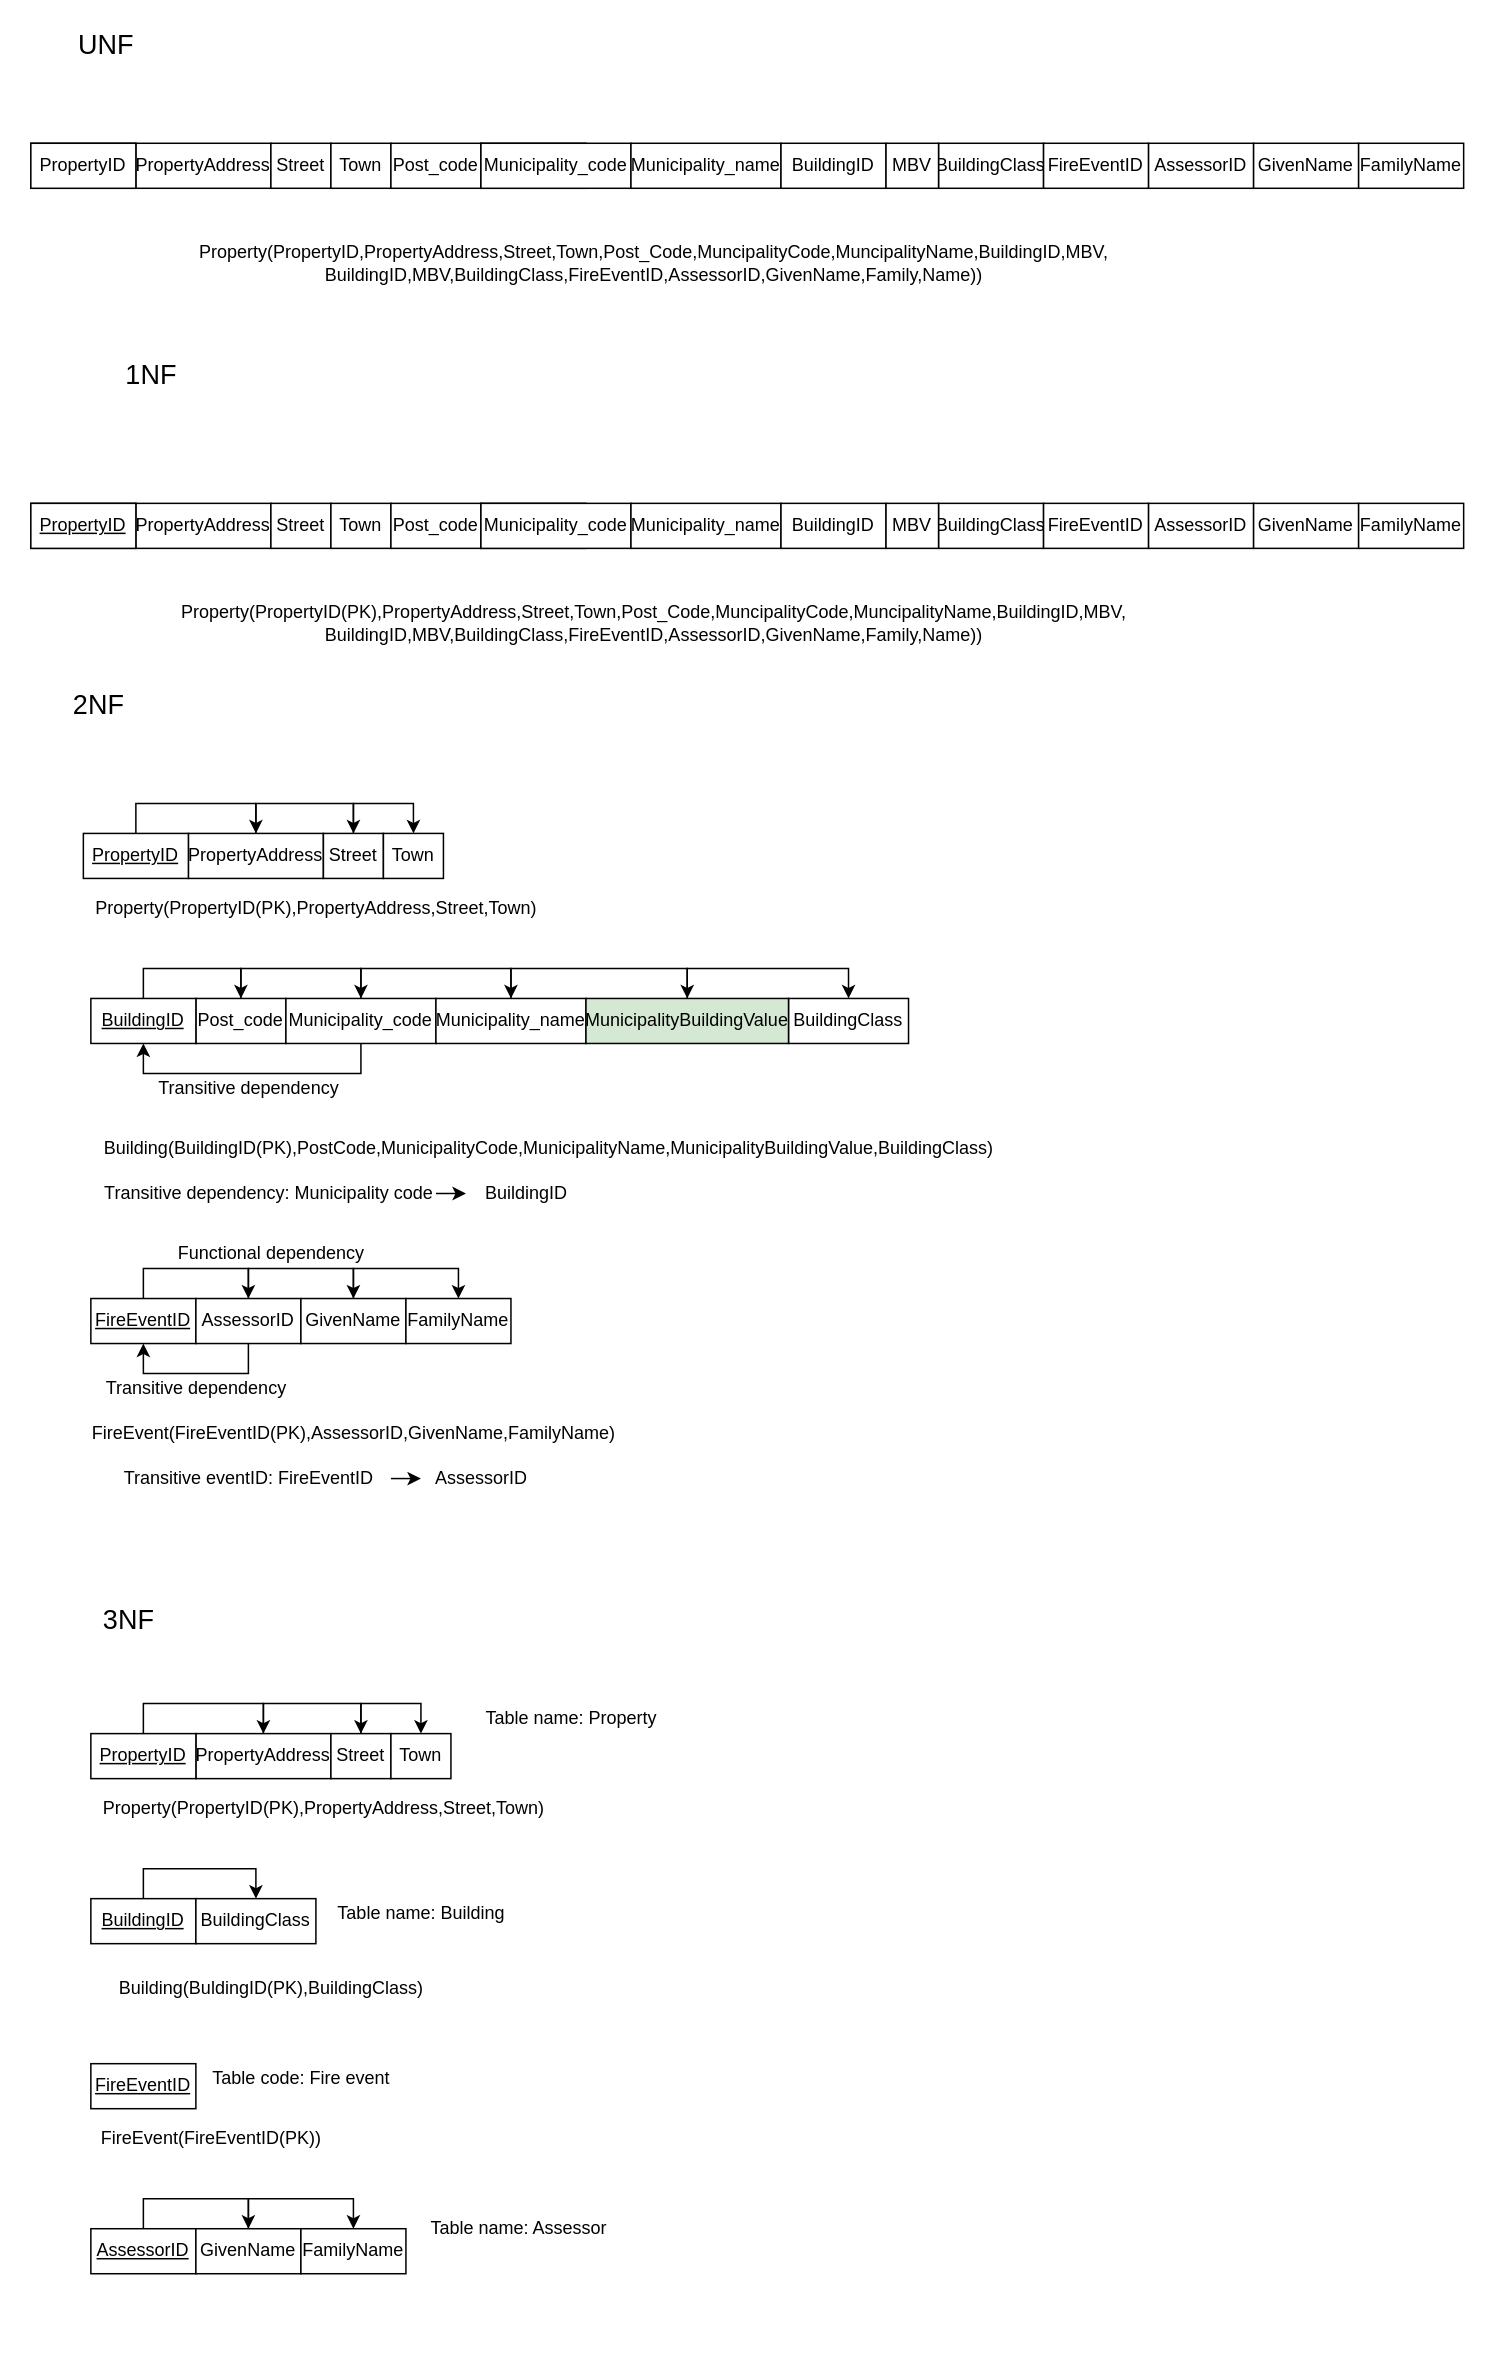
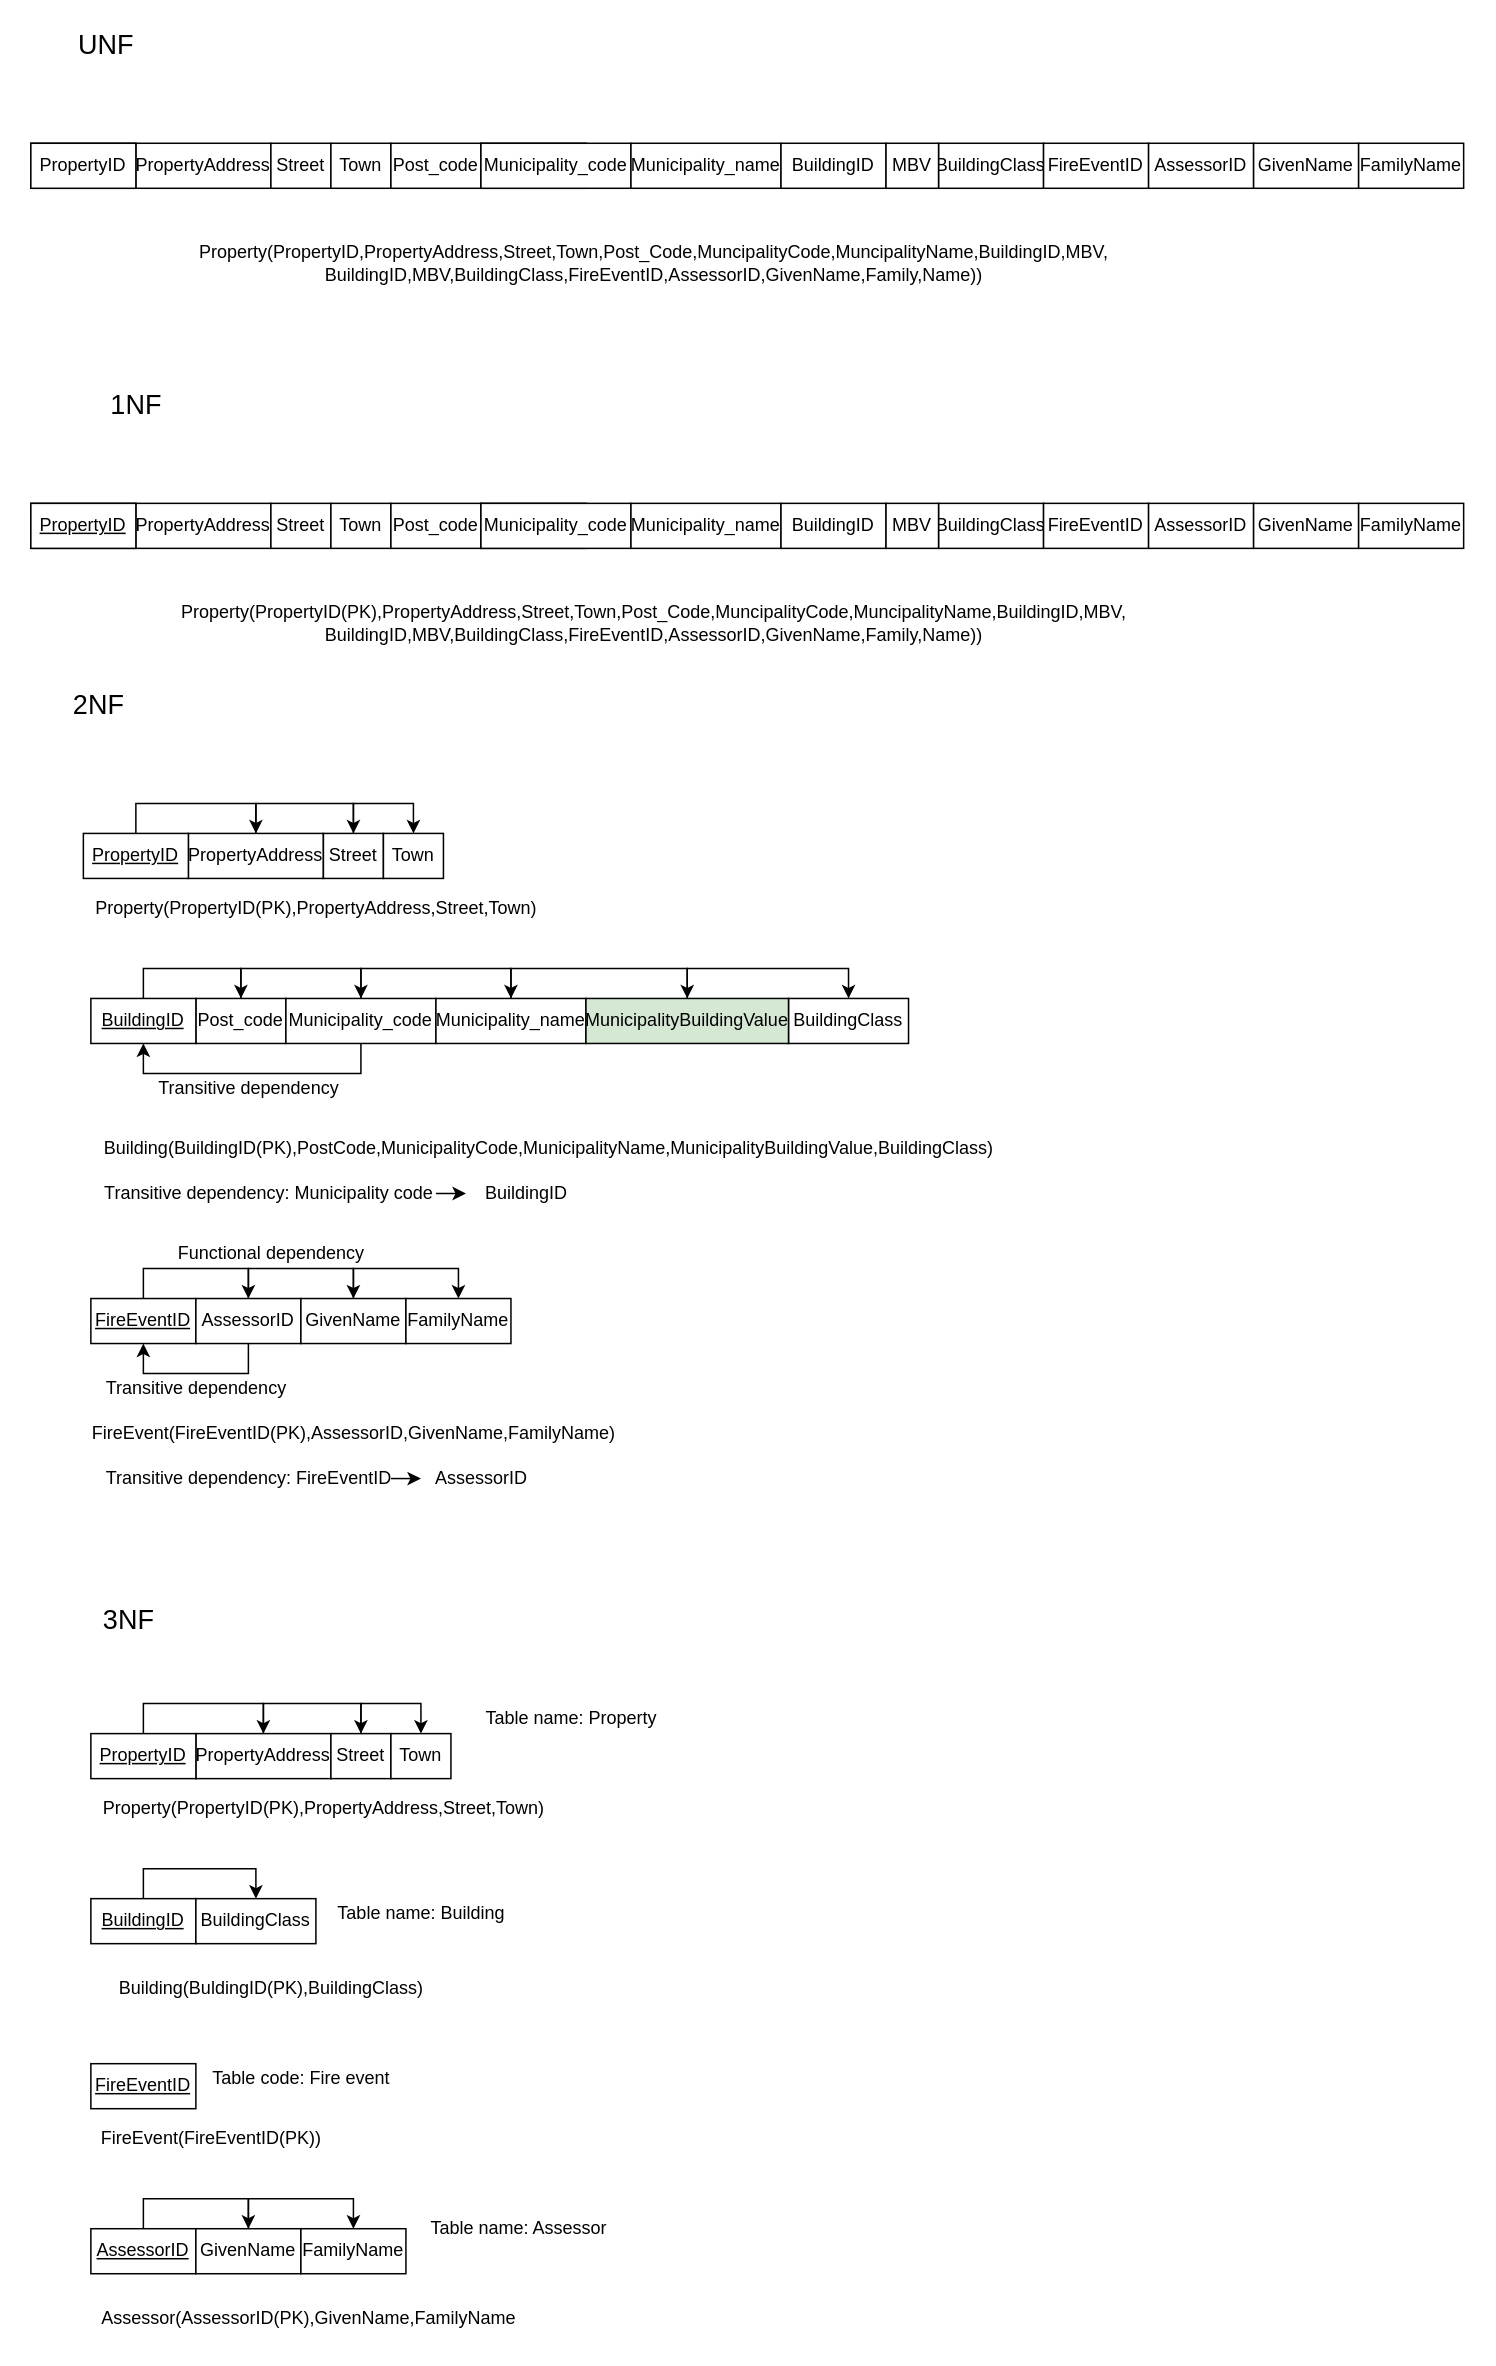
(151, 376) -> (136, 406)
(249, 1478) -> (249, 1478)
none -> (308, 2318)
